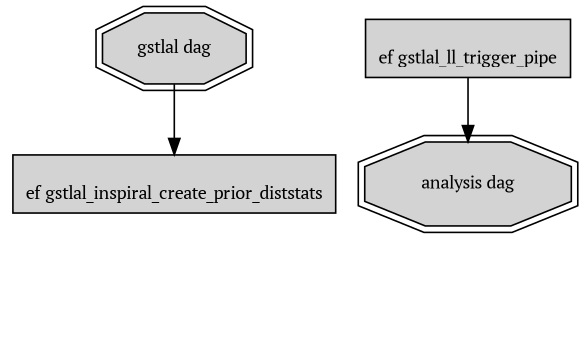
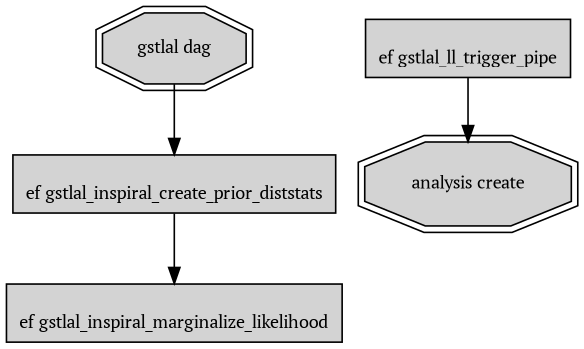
(468, 184) -> (468, 184)
none -> (174, 313)
